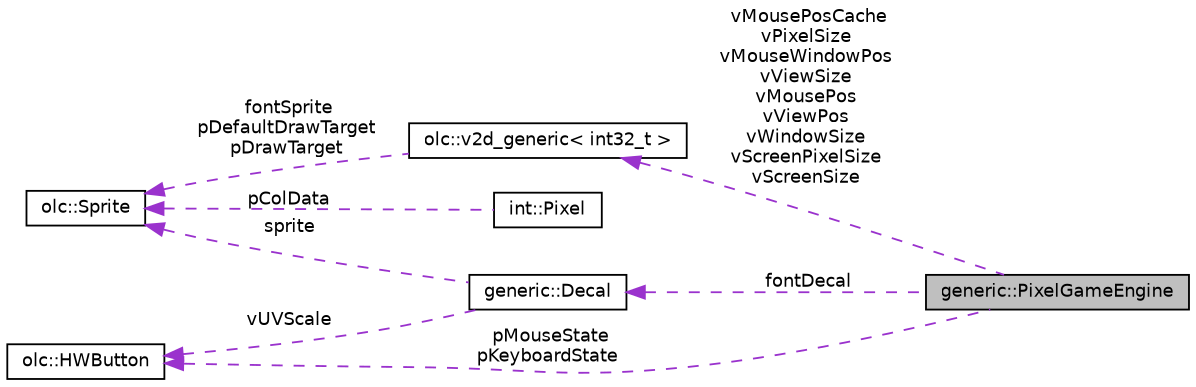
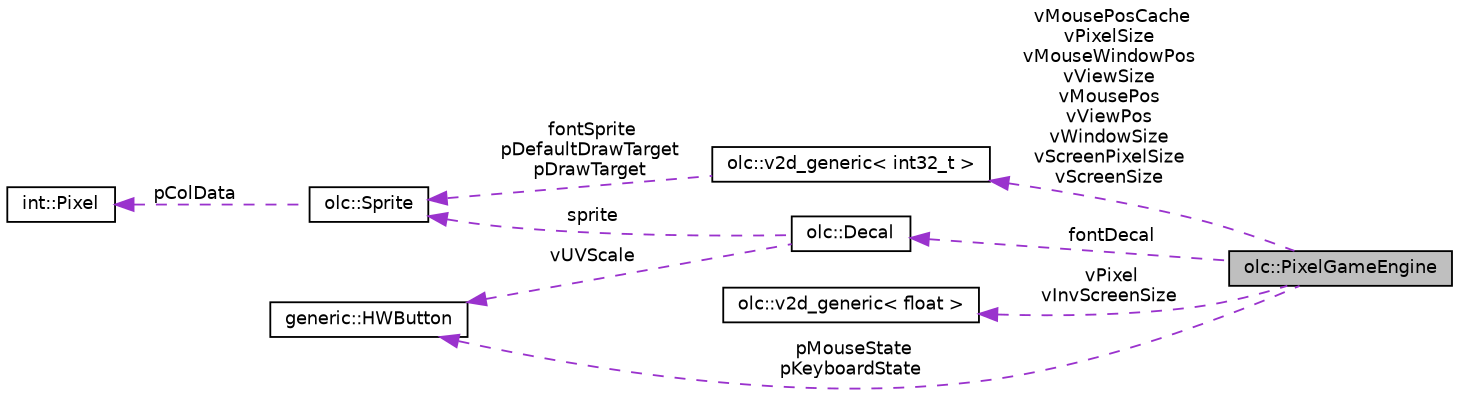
(329, 209) -> (222, 205)
(548, 292) -> (851, 234)
(1057, 292) -> (1341, 268)
none -> (851, 305)
(86, 362) -> (369, 320)
